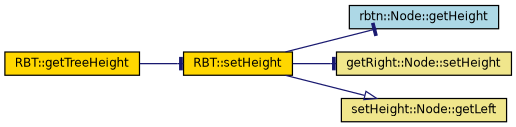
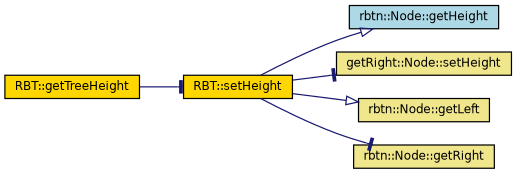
(328, 41) -> (310, 51)
(424, 110) -> (424, 110)
none -> (424, 157)
